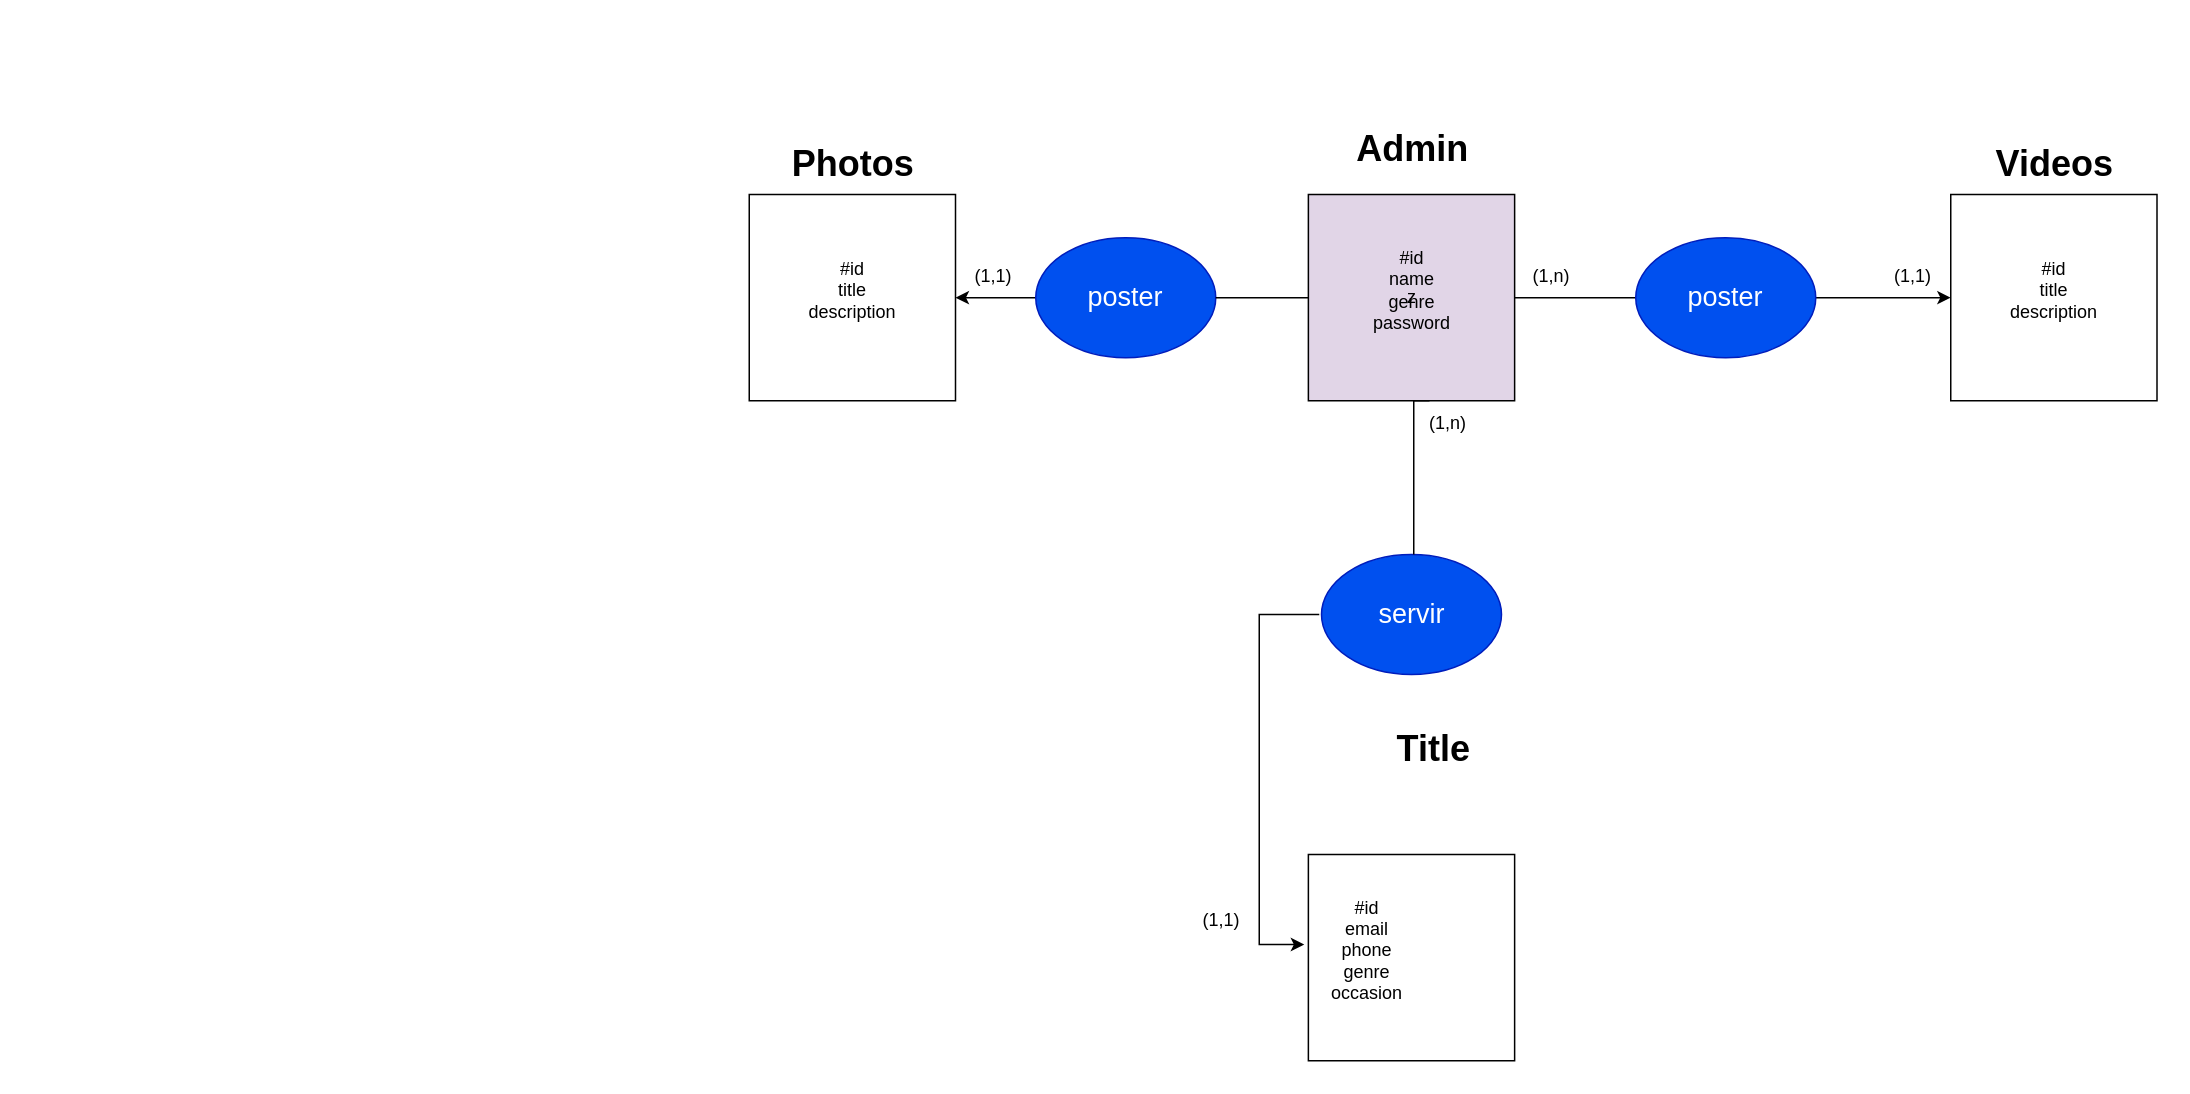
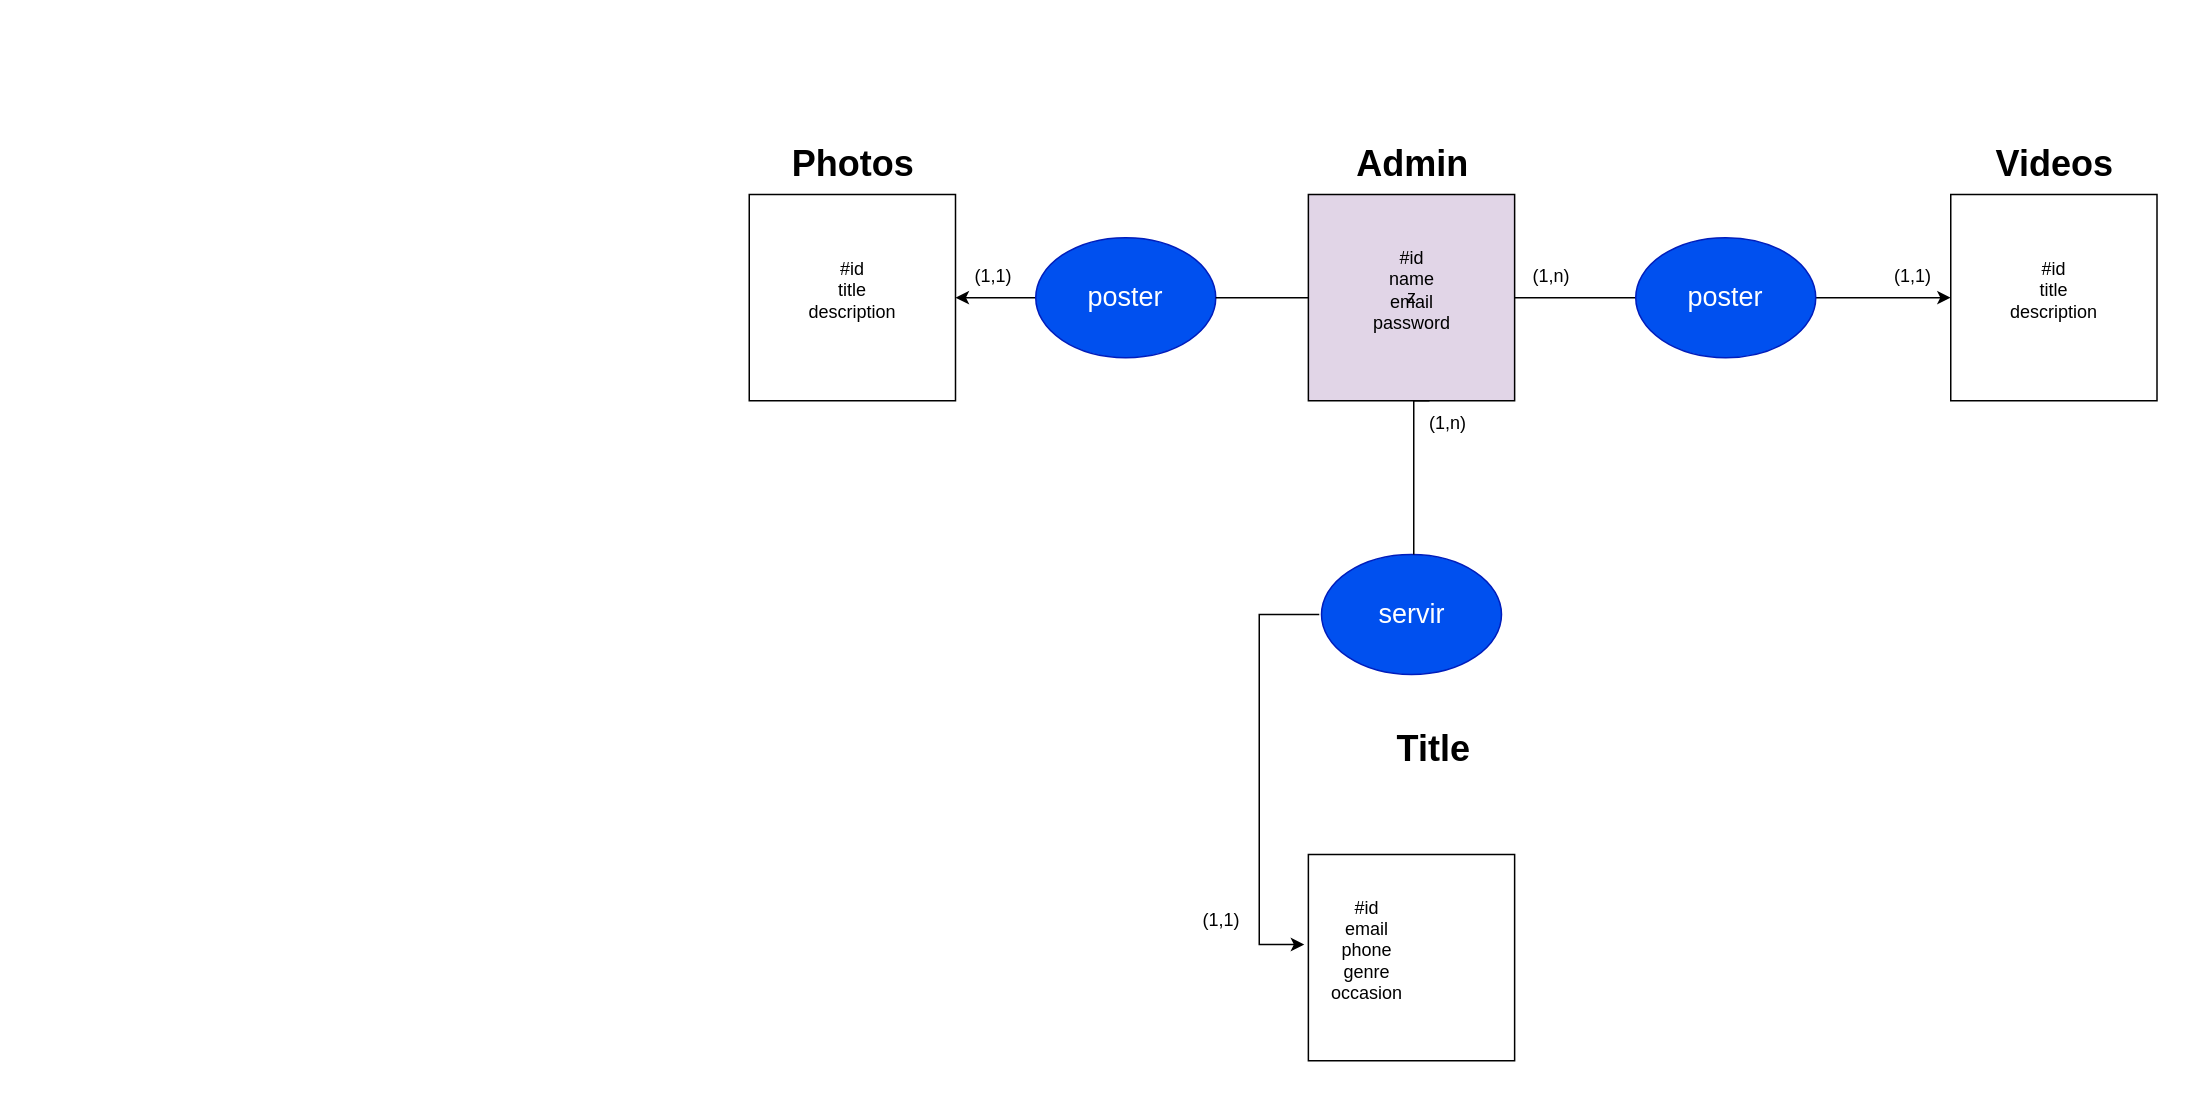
(1412, 149) -> (1412, 164)
(1412, 290) -> (1412, 290)
